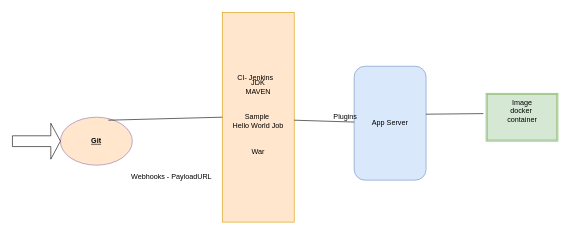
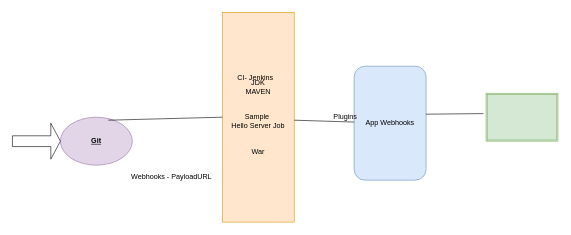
(522, 111) -> none
(258, 117) -> (258, 117)
(390, 123) -> (390, 123)
(96, 141) -> (96, 141)
